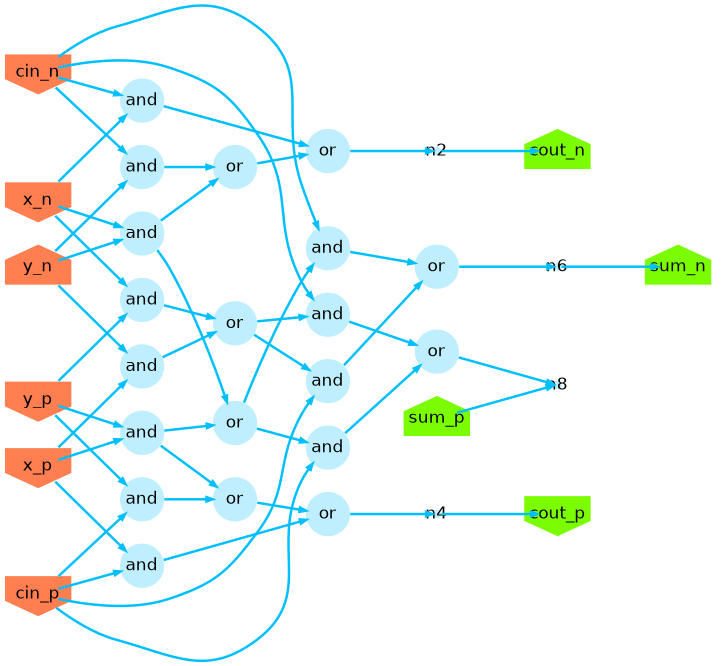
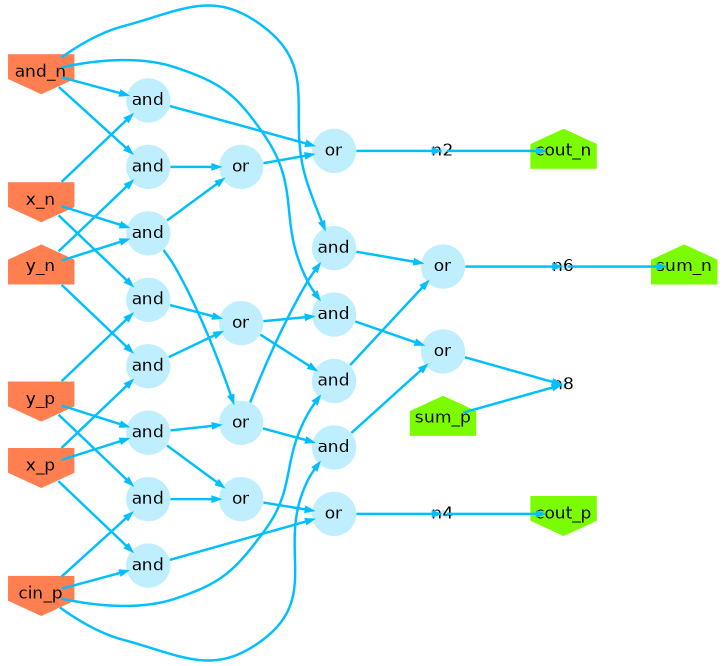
(38, 72) -> (41, 72)
(437, 151) -> (443, 151)
(437, 514) -> (443, 514)
